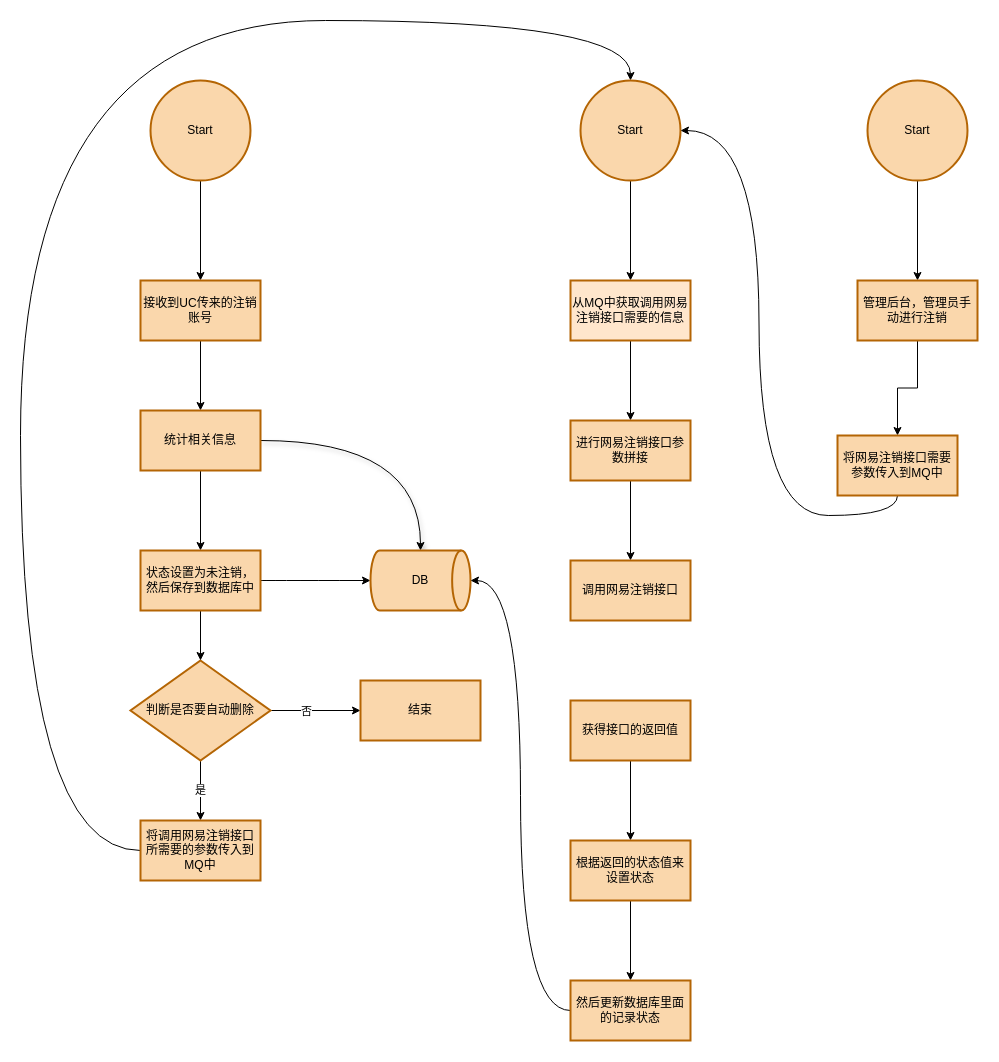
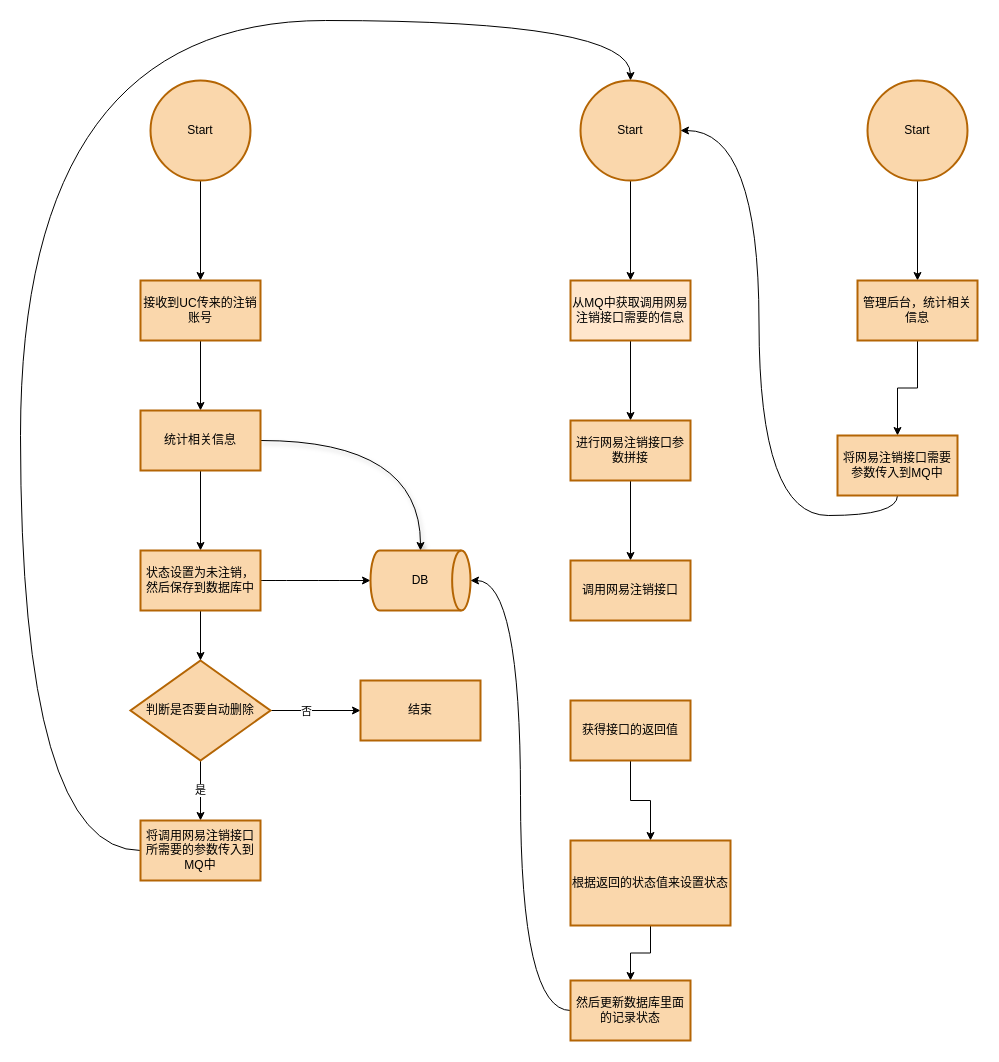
(918, 311) -> (918, 311)
(631, 871) -> (651, 883)
